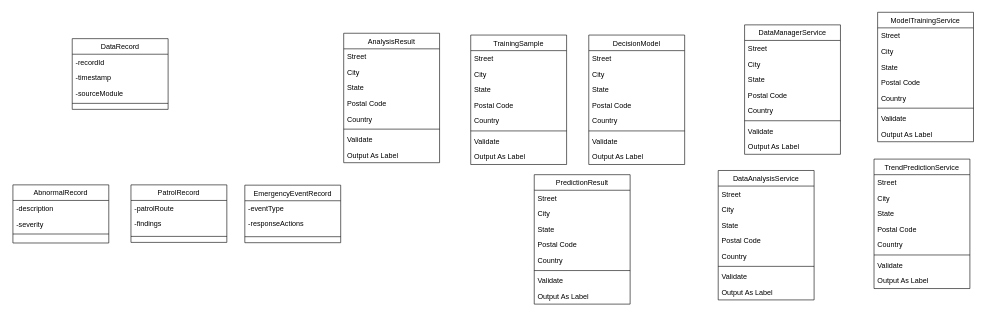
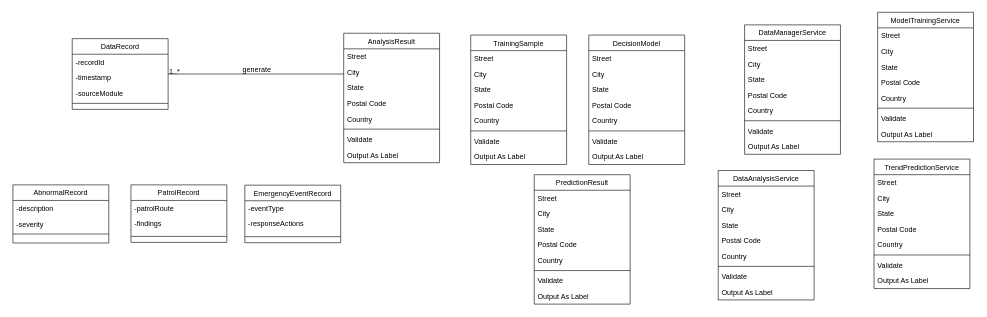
none -> (173, 74)
